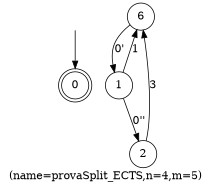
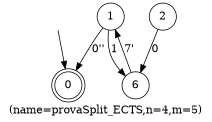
(119, 49) -> (129, 49)
(153, 85) -> (155, 49)
(130, 116) -> (91, 46)
